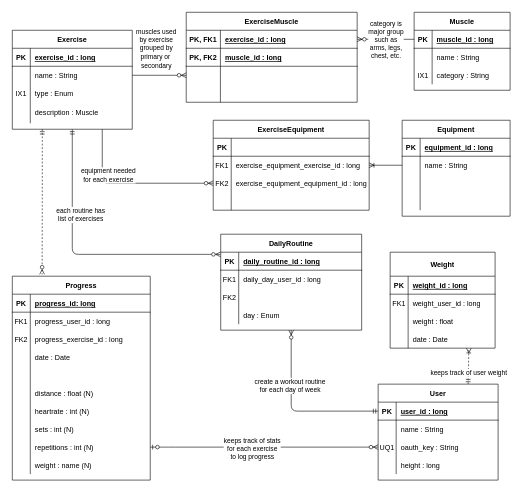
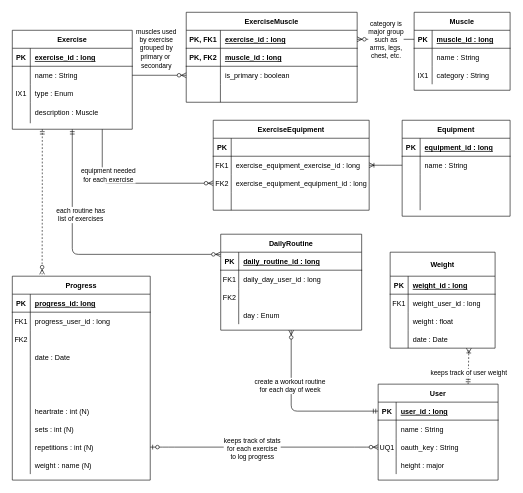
none -> (289, 75)
(90, 339) -> none
(90, 393) -> none
(422, 466) -> (425, 466)
